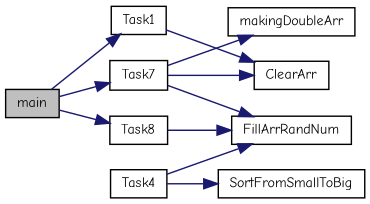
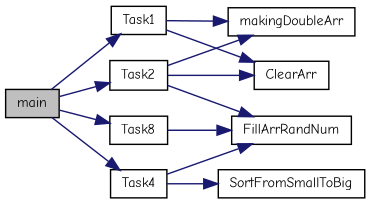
none -> (190, 21)
(139, 75) -> (139, 75)
none -> (80, 139)
